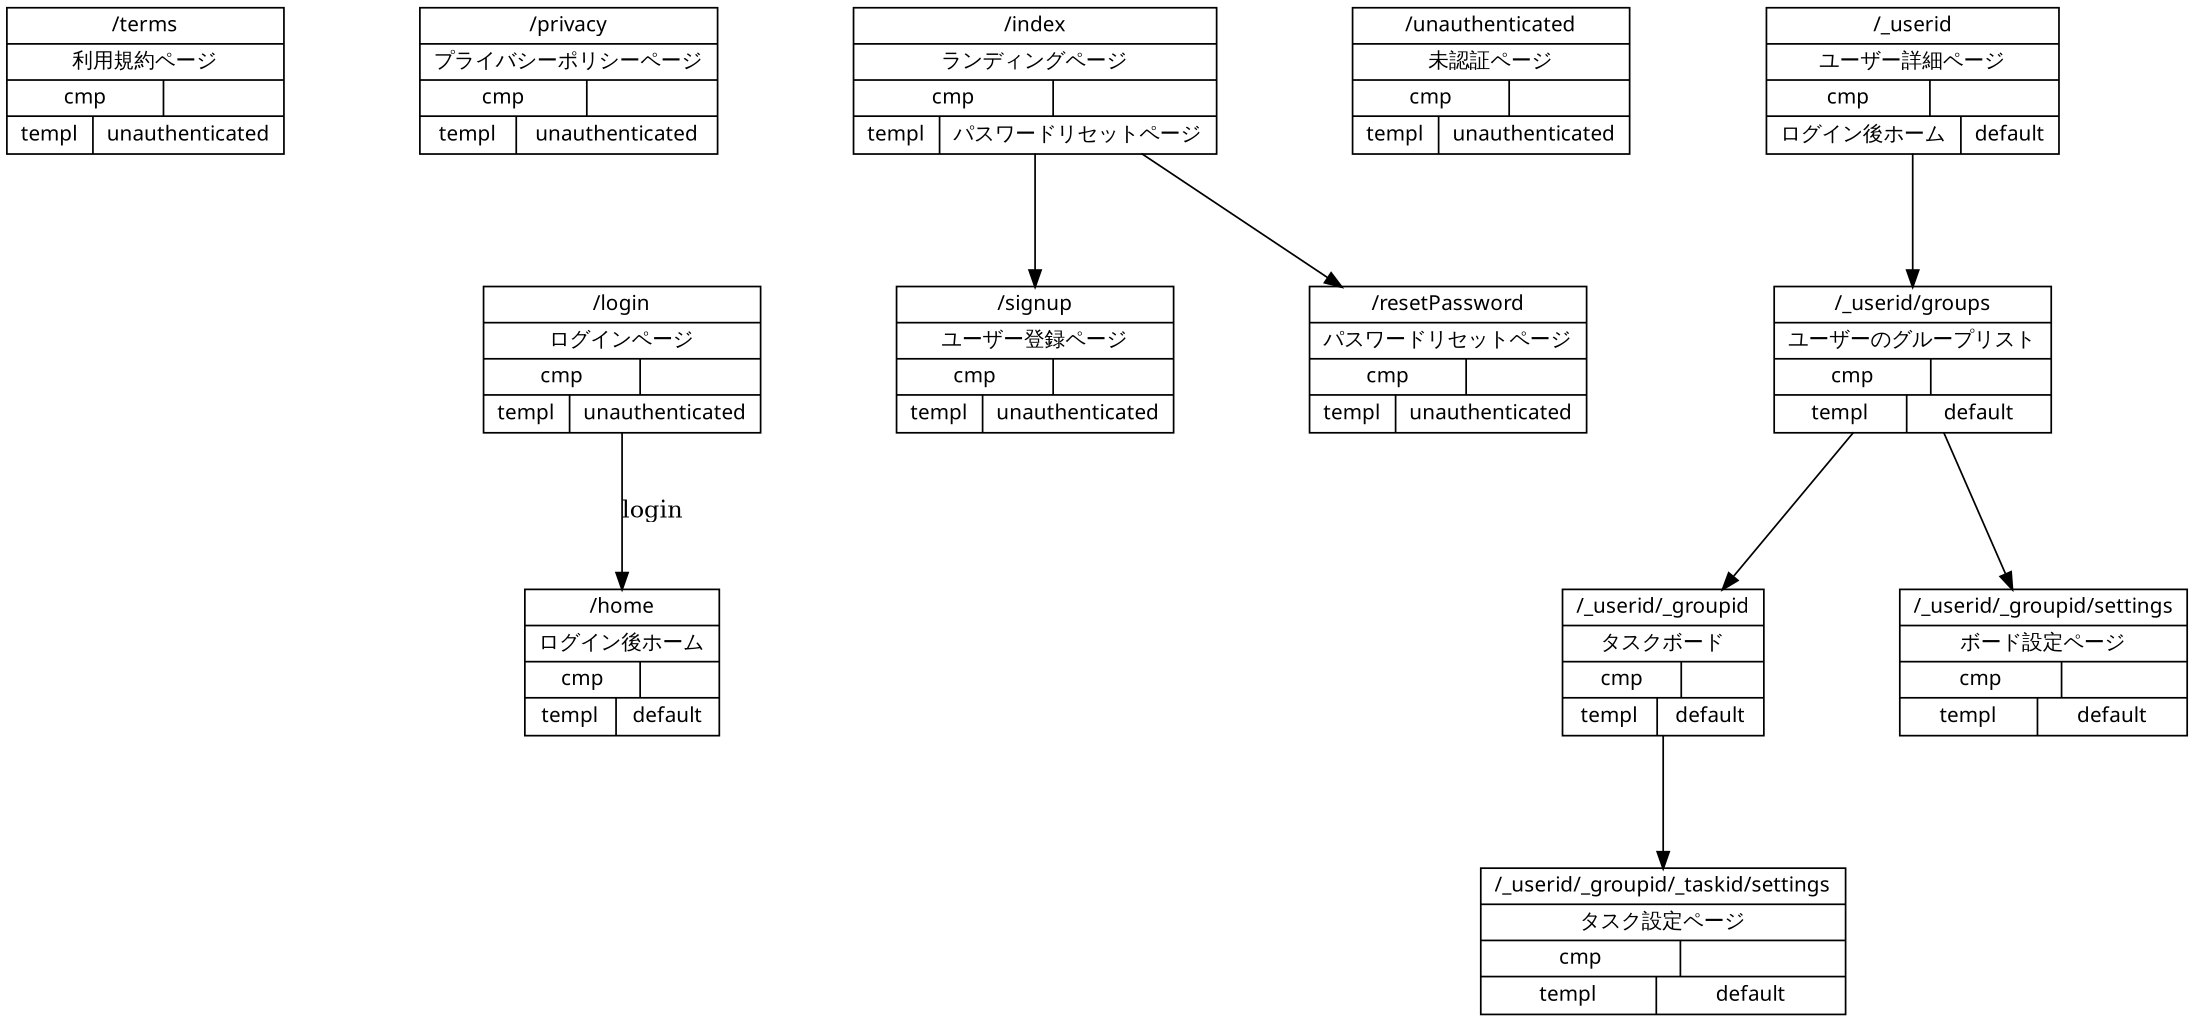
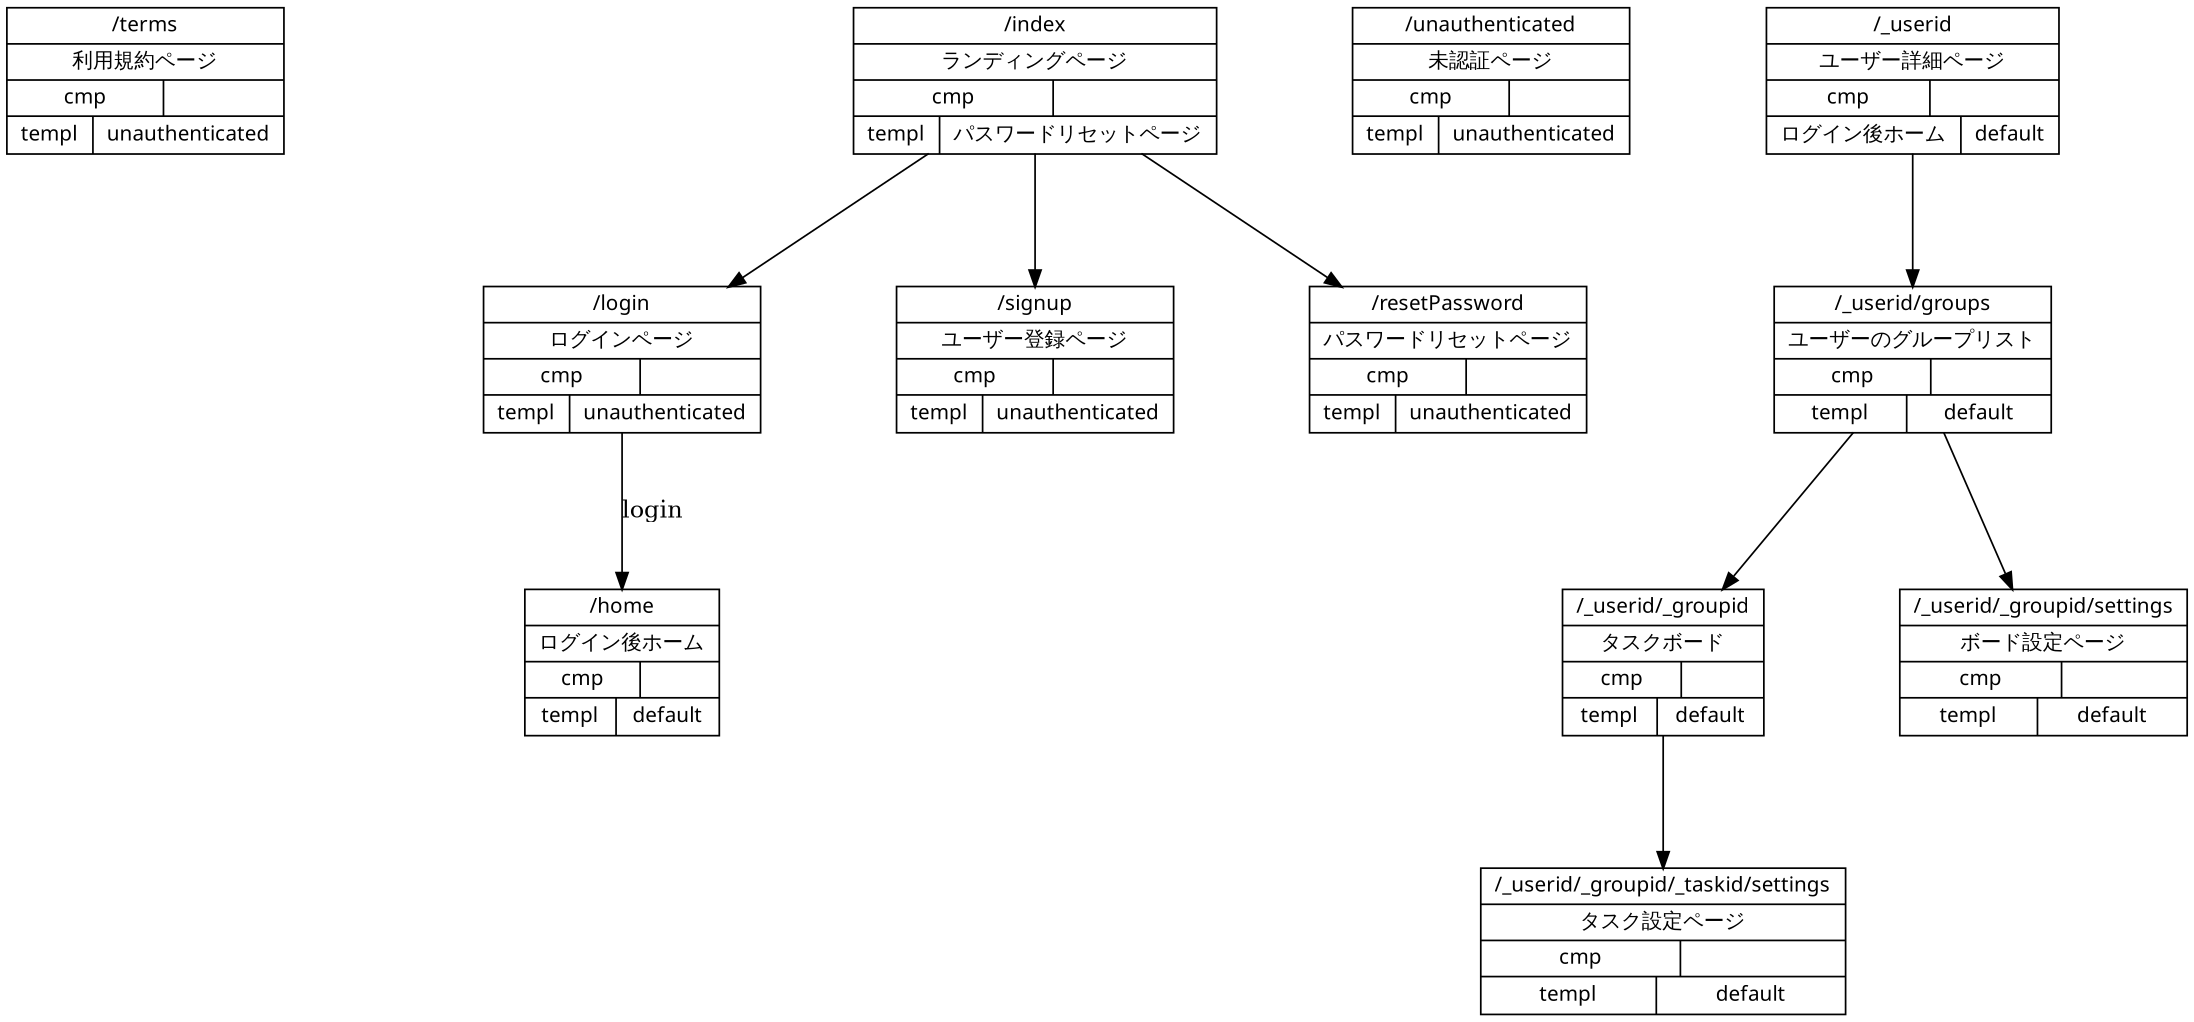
(569, 81) -> none
none -> (836, 215)
